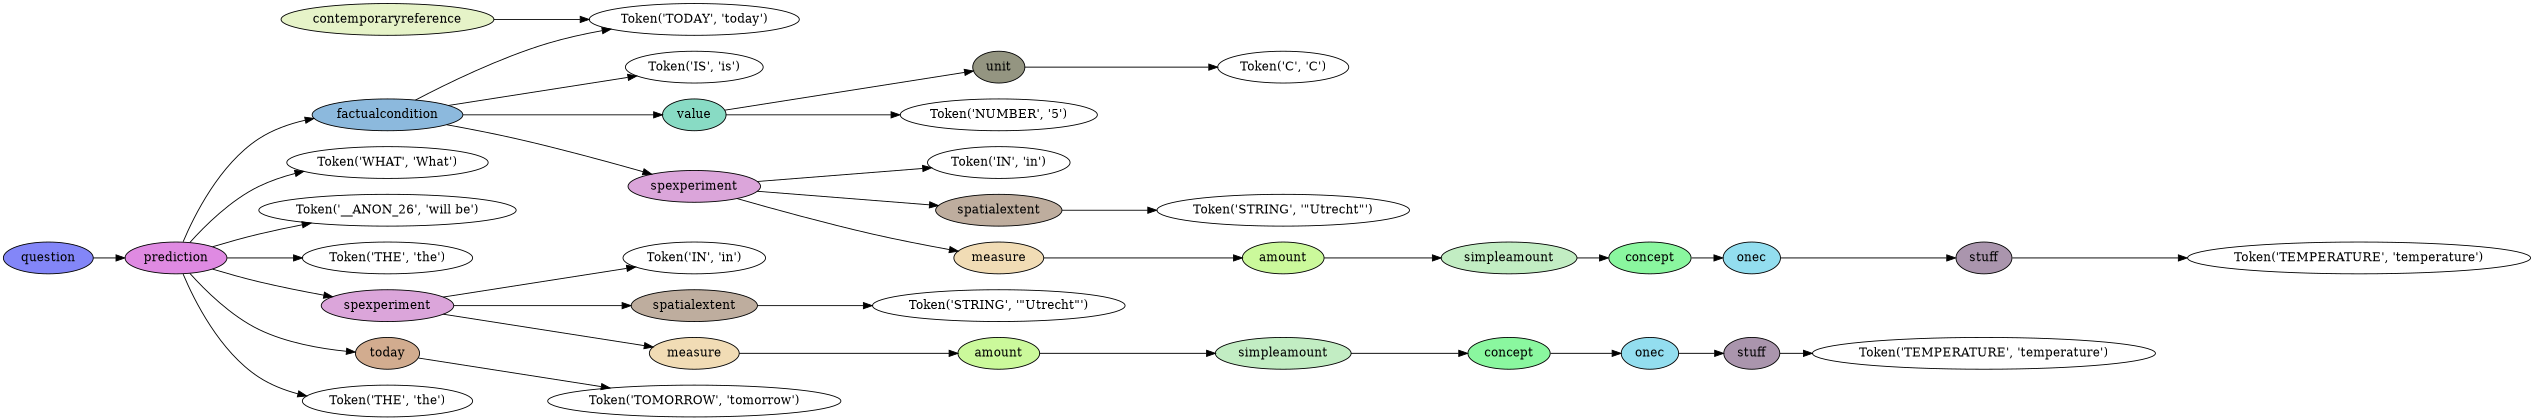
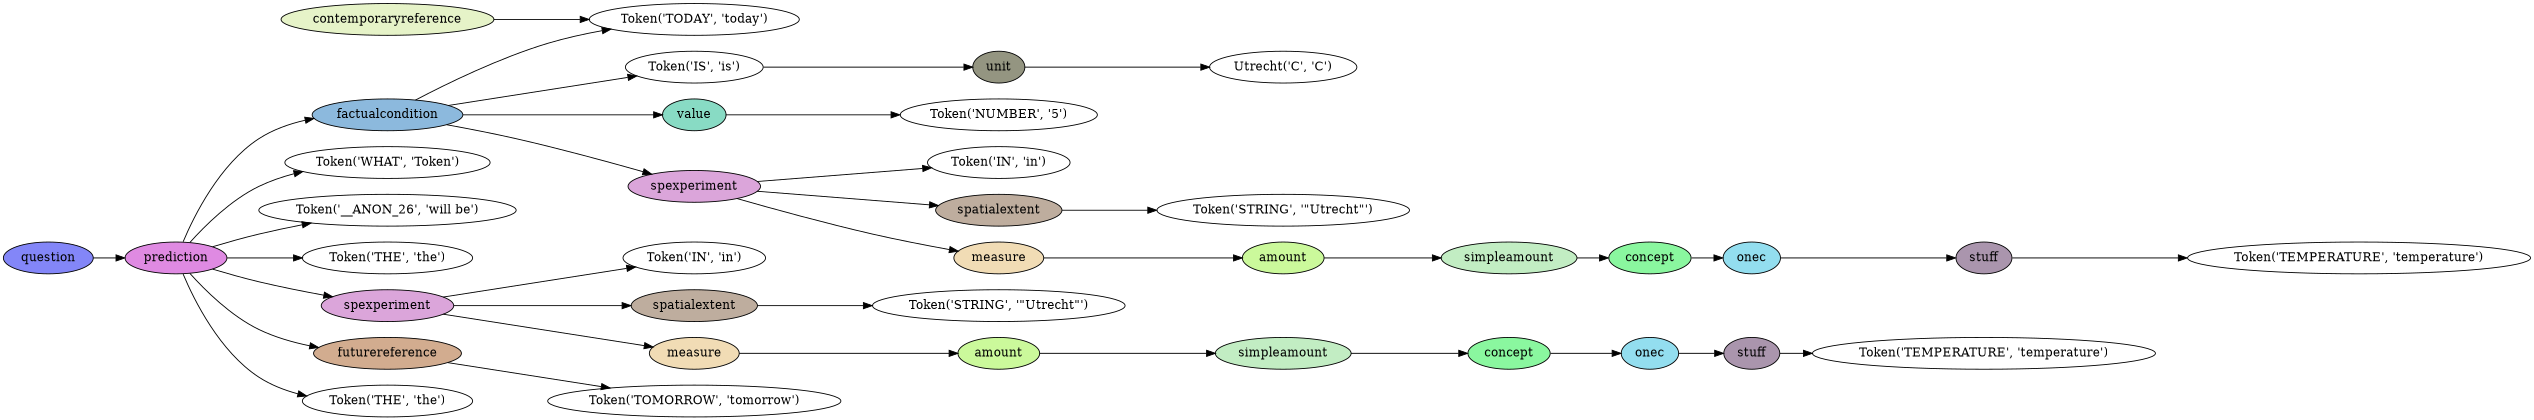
(1283, 67) -> (1283, 67)
(845, 91) -> (864, 67)
(387, 163) -> (387, 163)
(387, 353) -> (387, 353)
